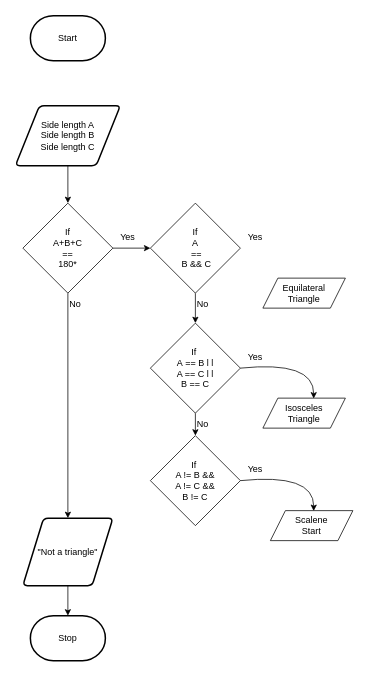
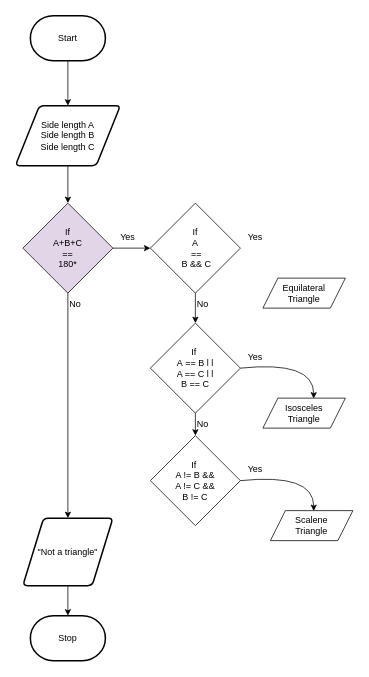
none -> (68, 99)
(68, 248) -> (68, 248)
(312, 525) -> (312, 525)
